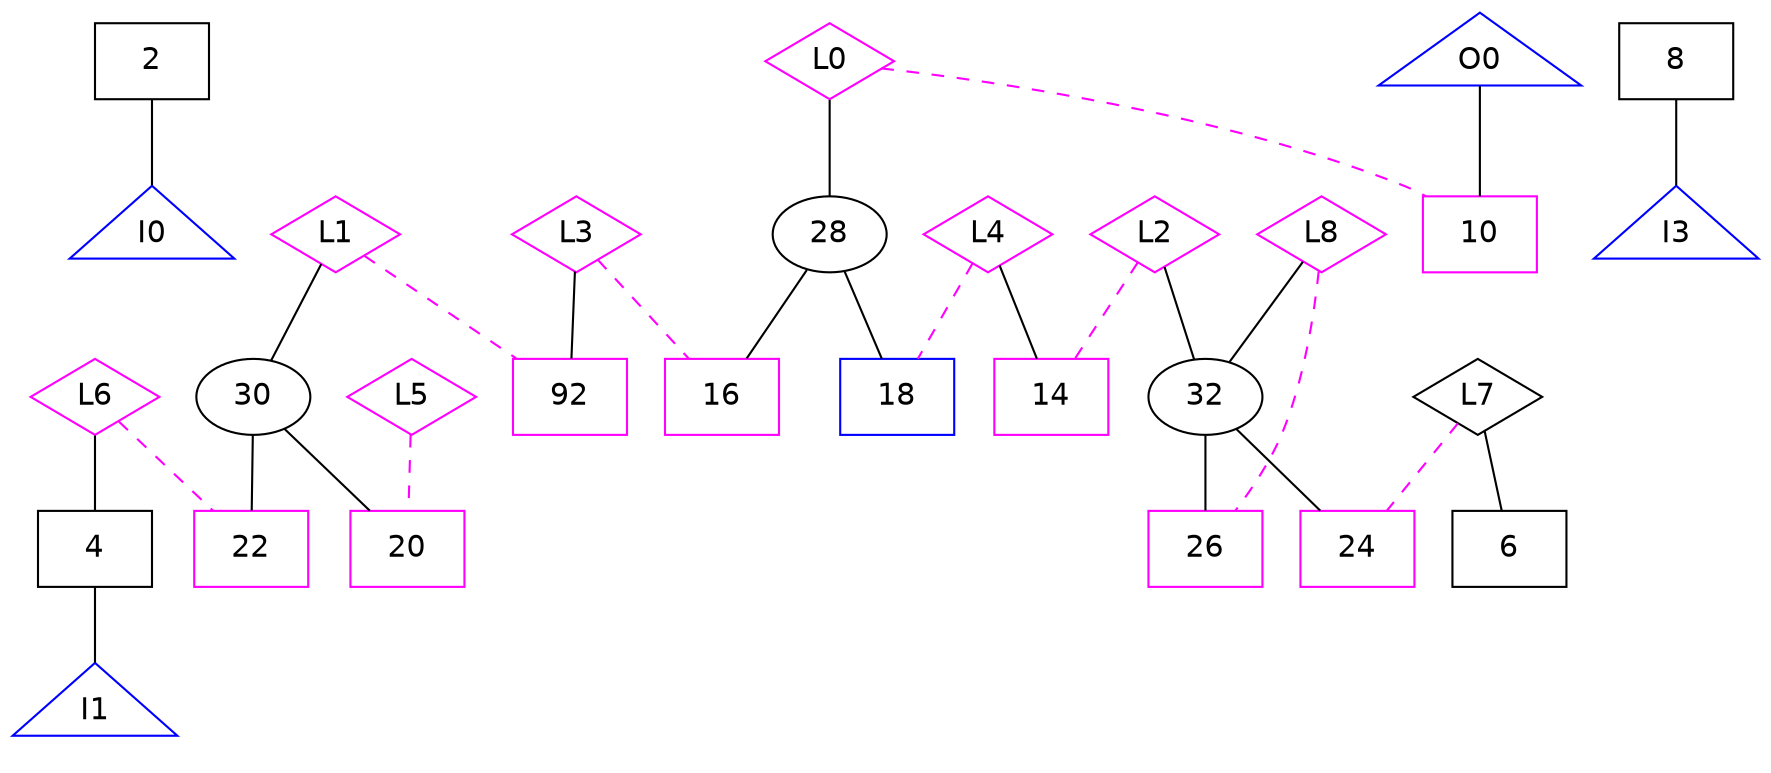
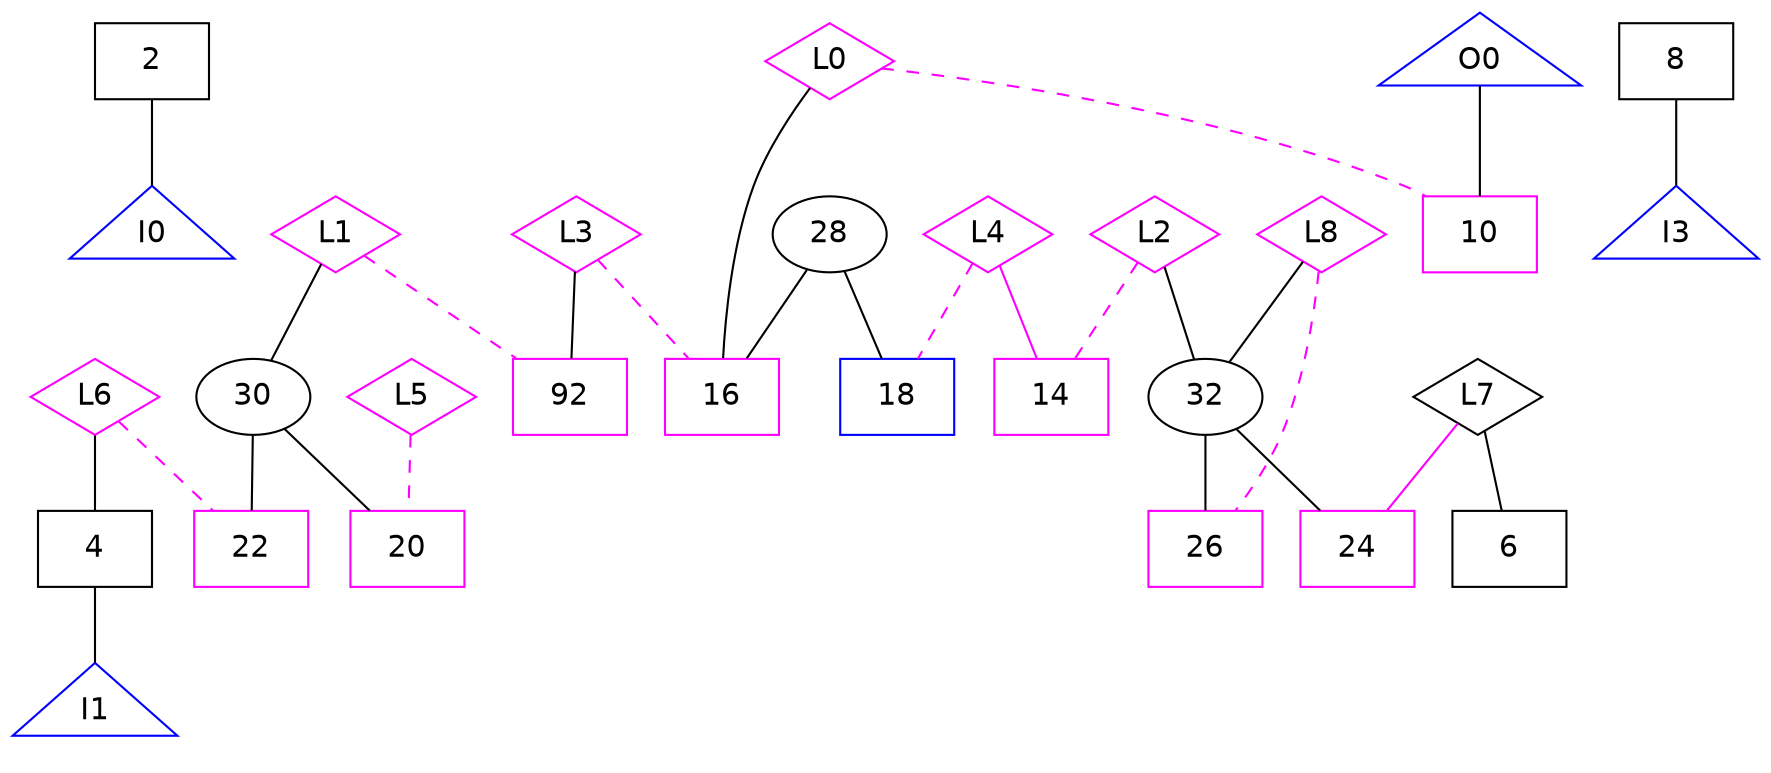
(830, 148) -> (744, 216)
(1018, 312) -> (1018, 312)
(1422, 467) -> (1422, 467)
